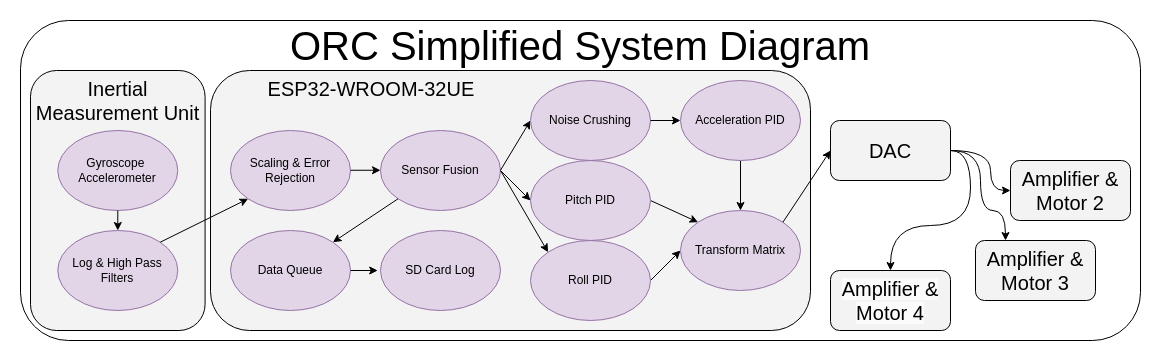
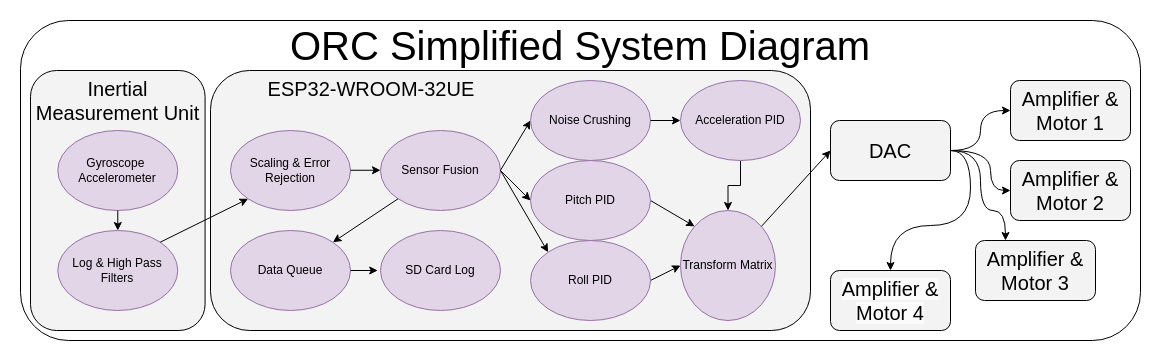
none -> (1071, 111)
none -> (981, 127)
(741, 251) -> (728, 266)
